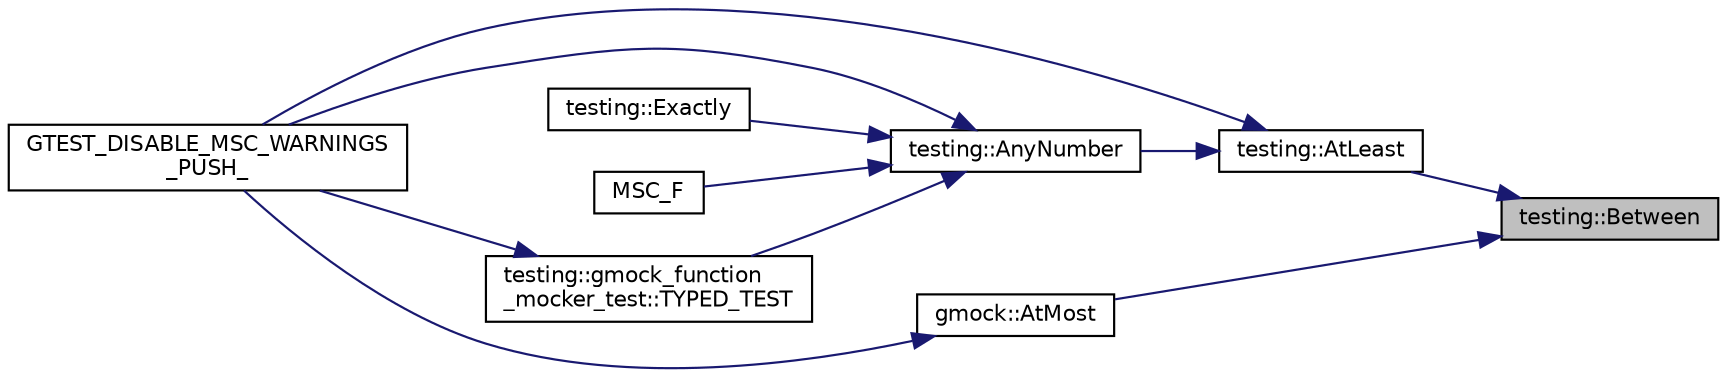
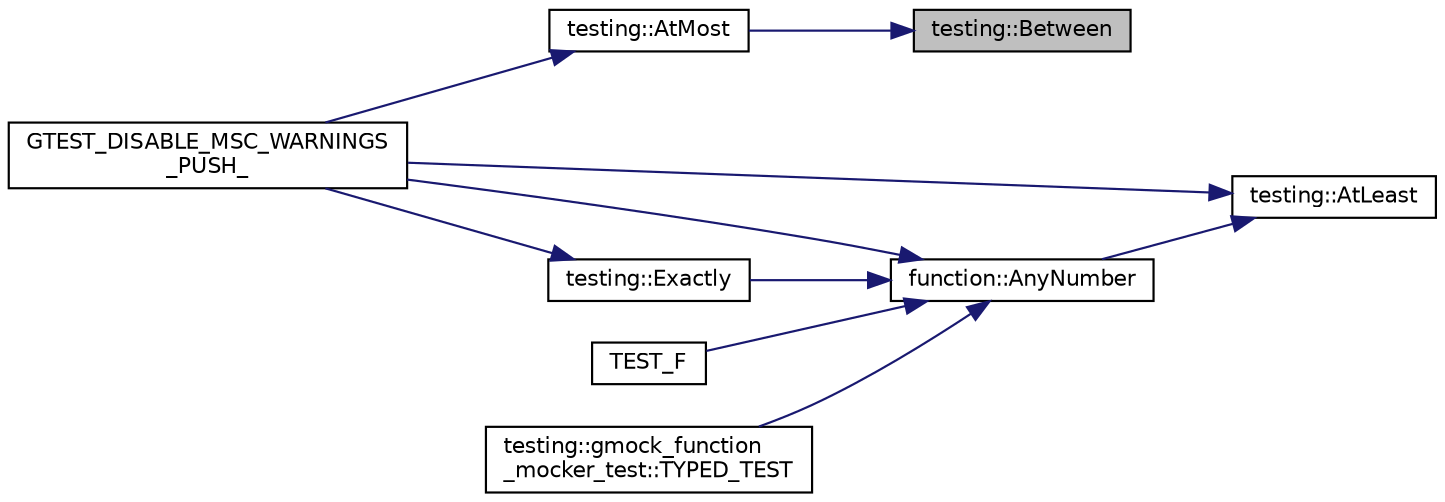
(1016, 151) -> (1022, 280)
(1455, 182) -> none
(649, 193) -> (649, 363)
(418, 220) -> (439, 221)
(1016, 315) -> (649, 31)
